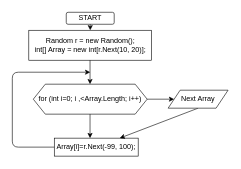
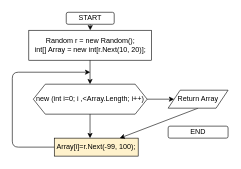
(90, 99) -> (90, 99)
(198, 99) -> (198, 99)
none -> (198, 132)
(96, 147) -> (96, 147)
